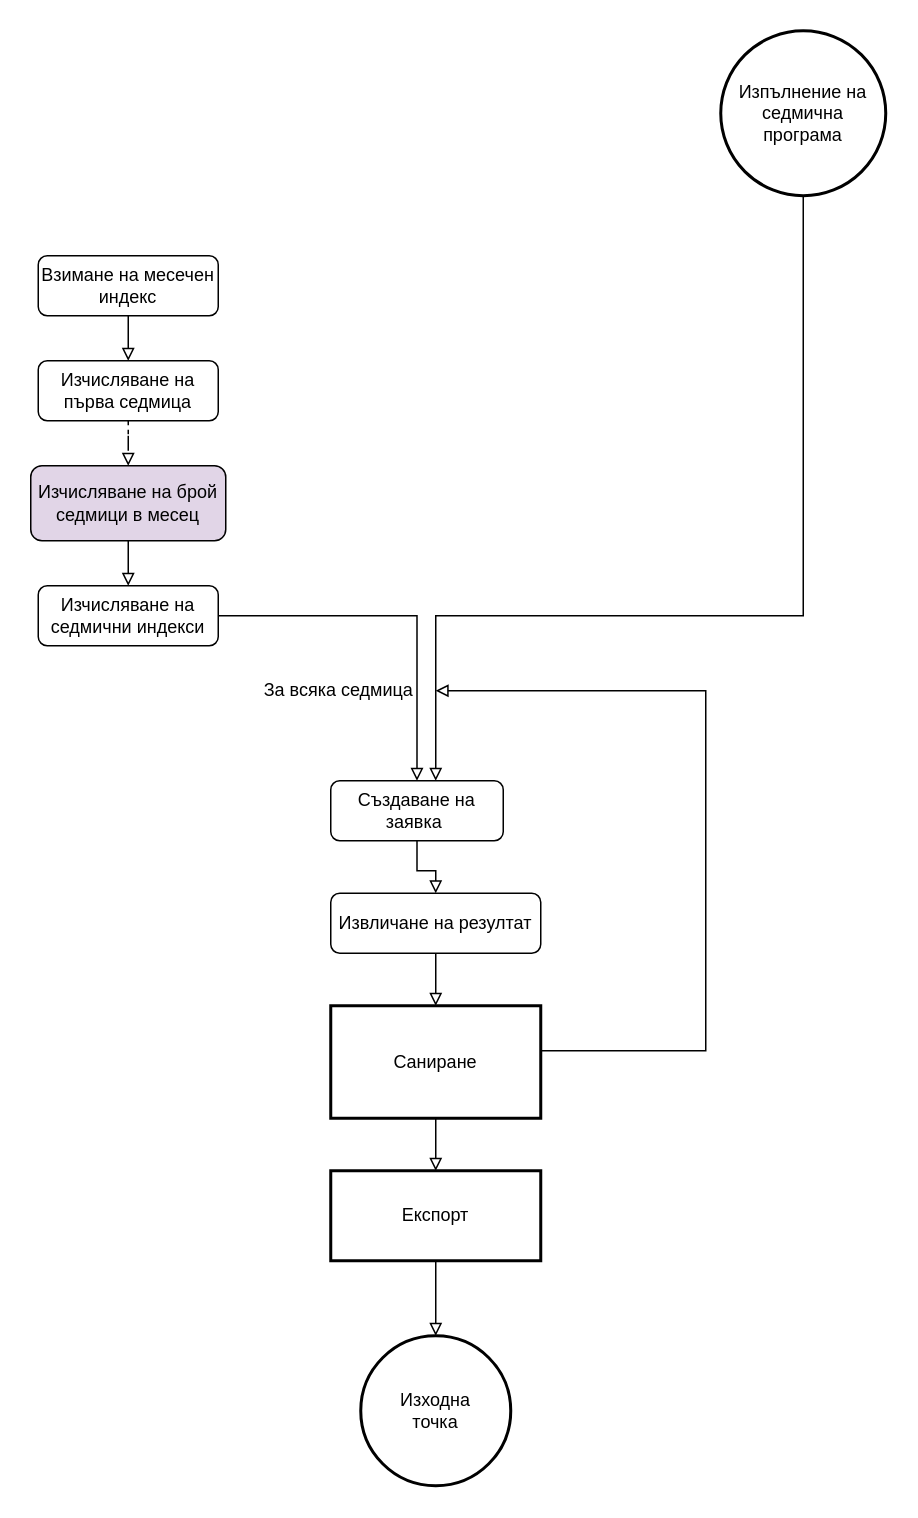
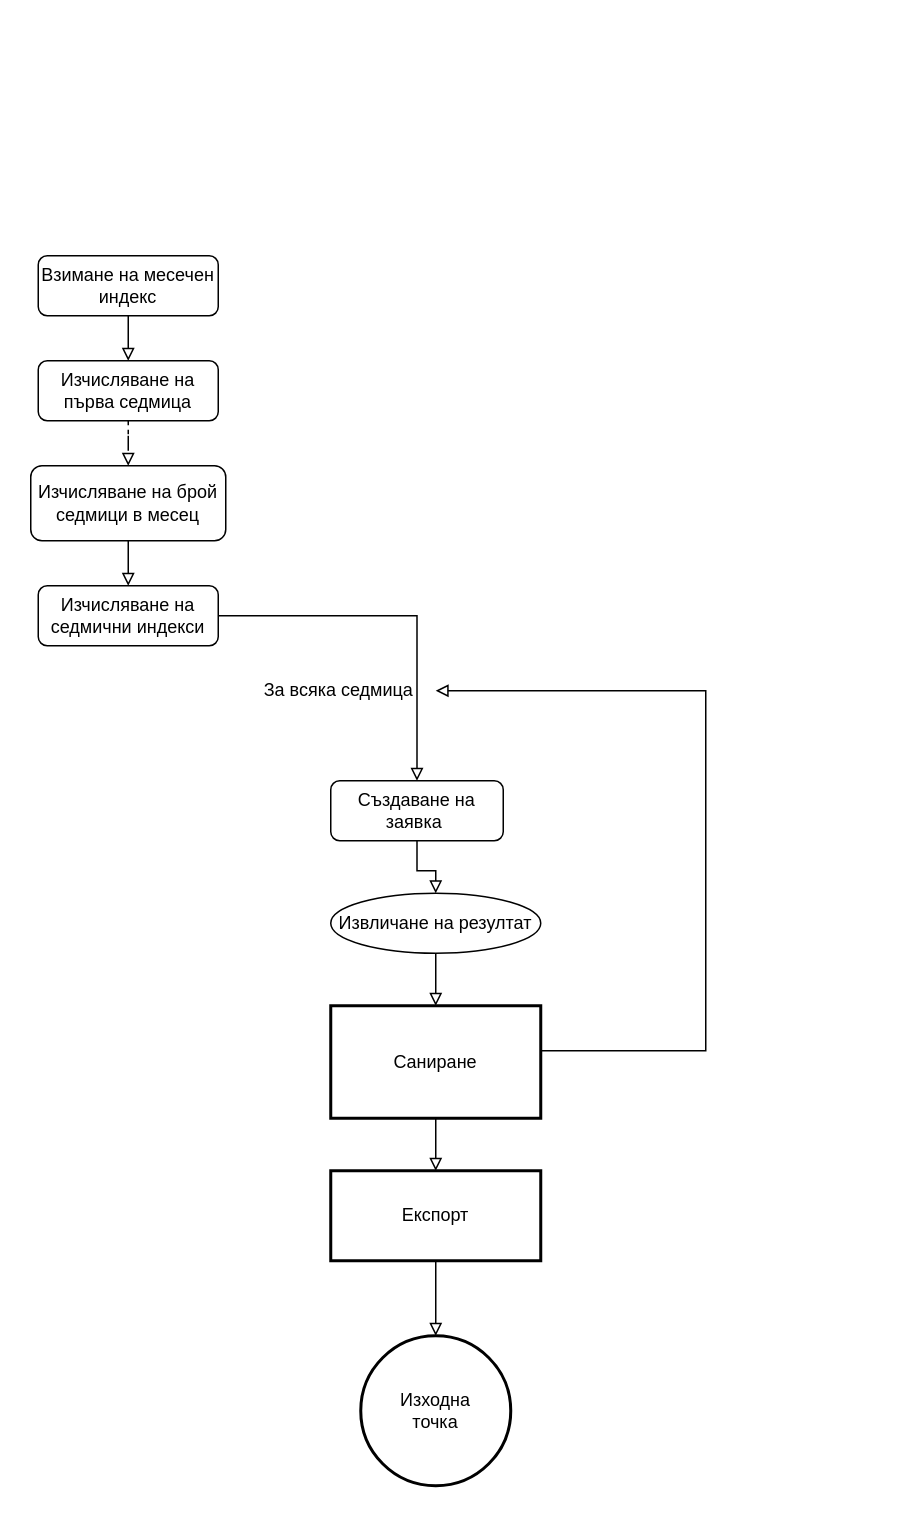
(803, 113) -> none
(128, 503) -> (128, 503)
(754, 616) -> none
(436, 923) -> (436, 923)
